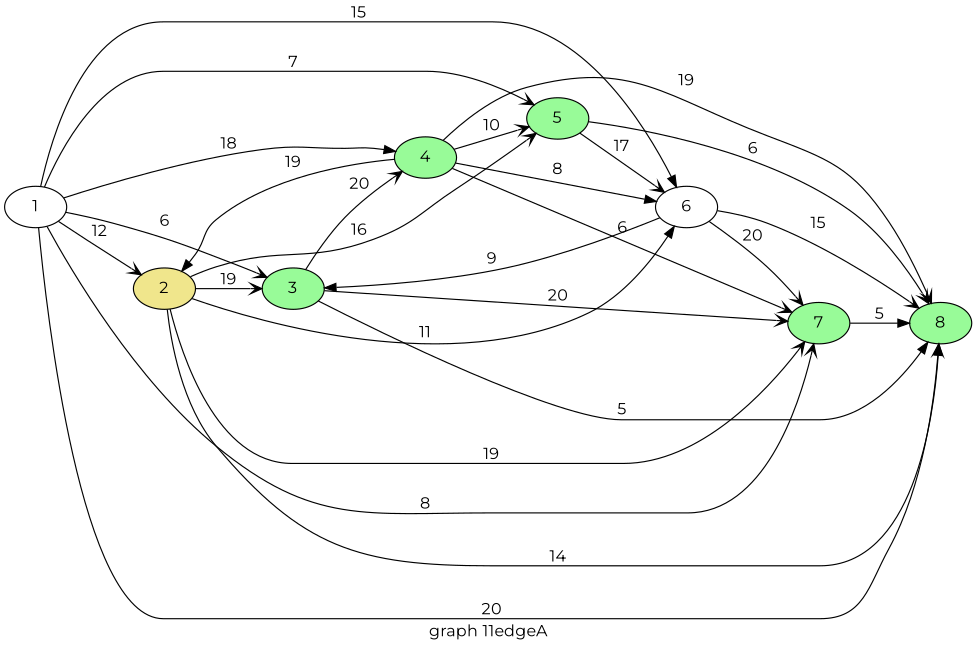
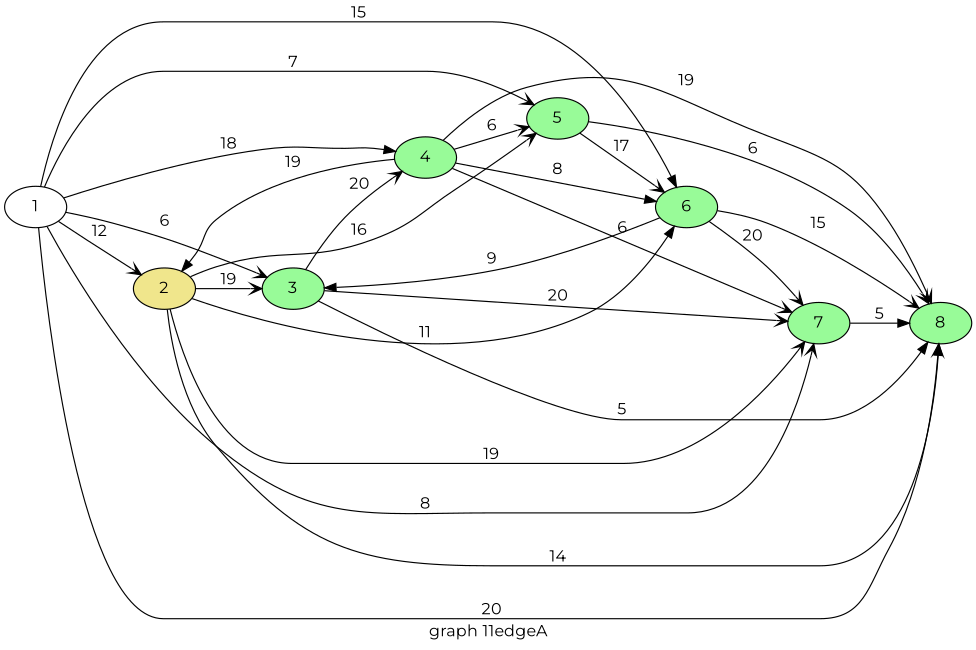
(492, 126) -> (492, 126)
(687, 207) -> (687, 207)
